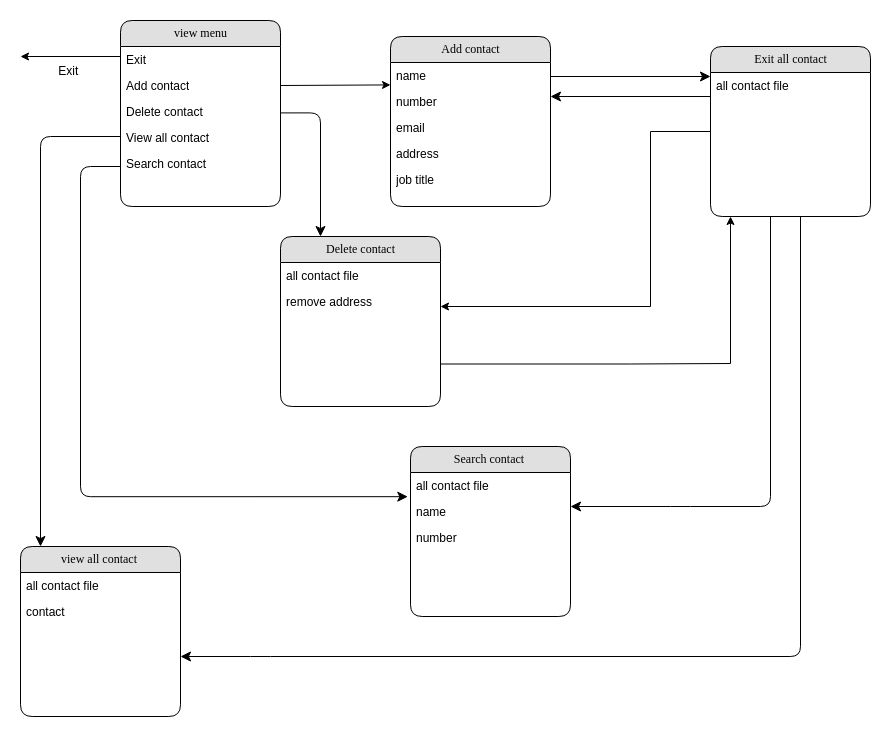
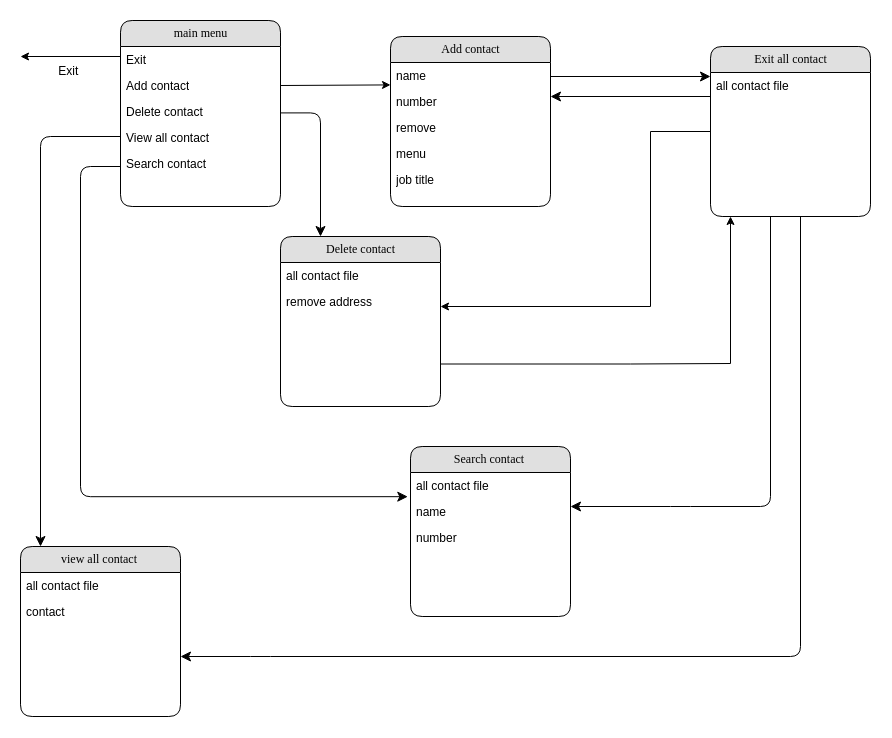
(201, 34) -> (201, 34)
(410, 129) -> (417, 129)
(420, 155) -> (410, 155)
